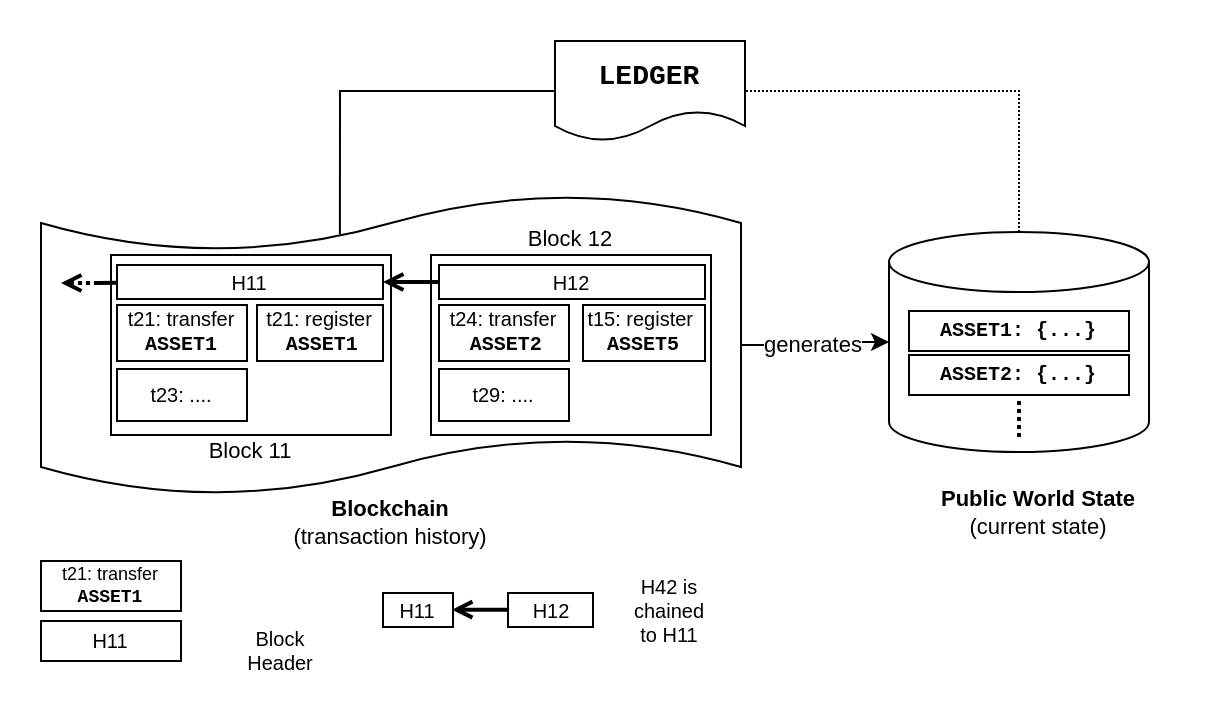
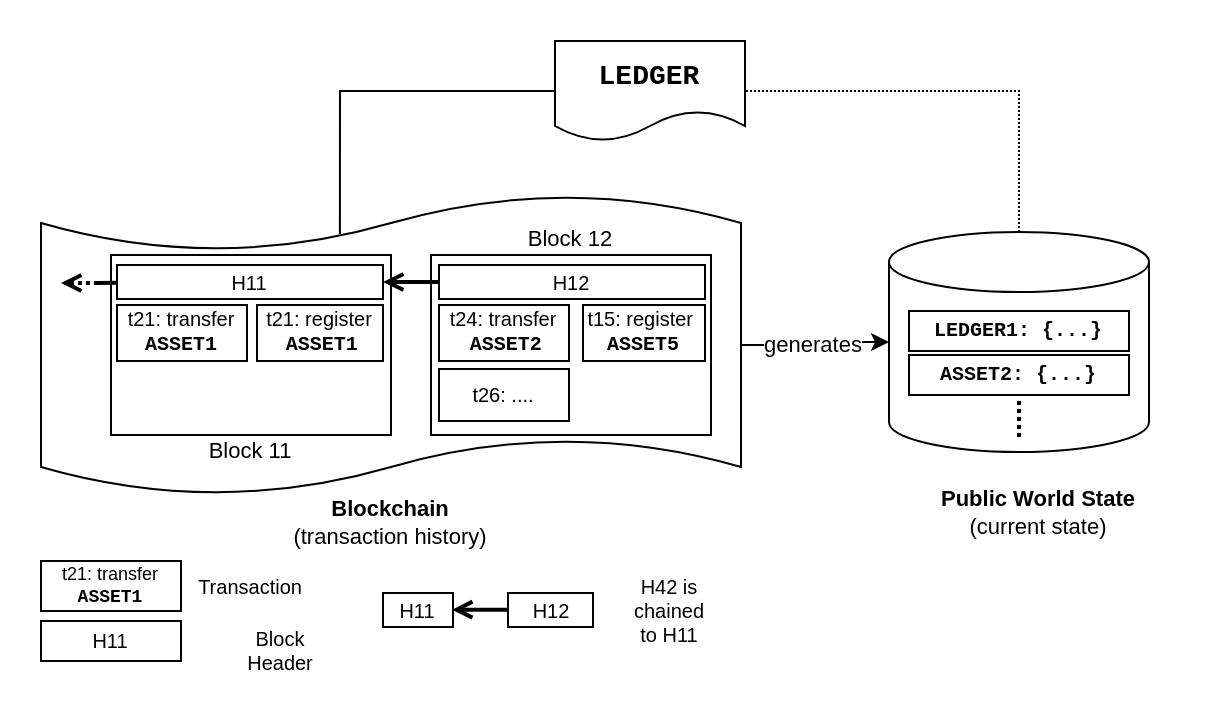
(1019, 331) -> (1019, 331)
(182, 395) -> none
(504, 395) -> (504, 395)
none -> (251, 586)
